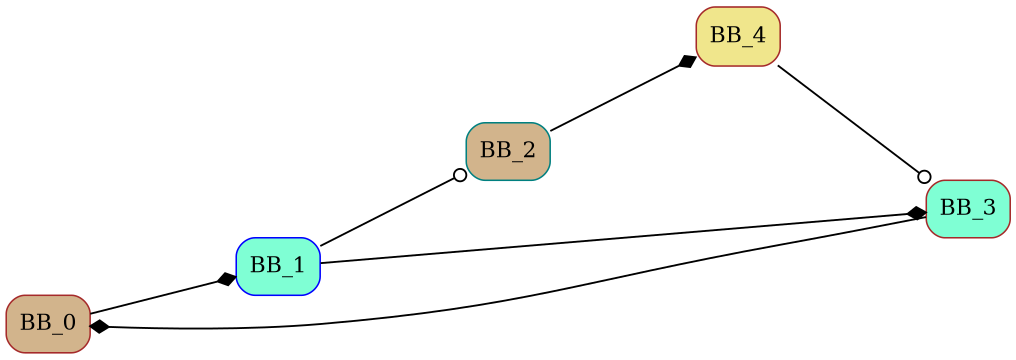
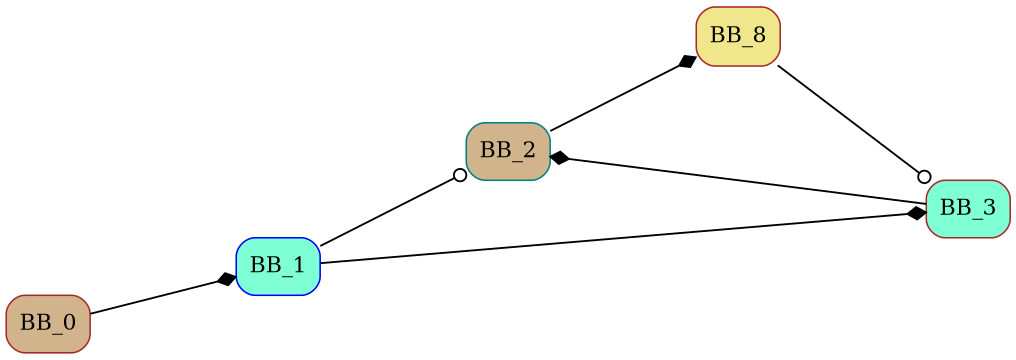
(738, 37) -> (738, 37)
(520, 298) -> (748, 181)
